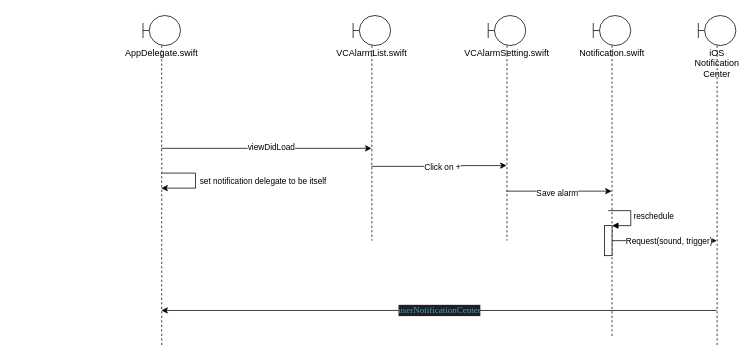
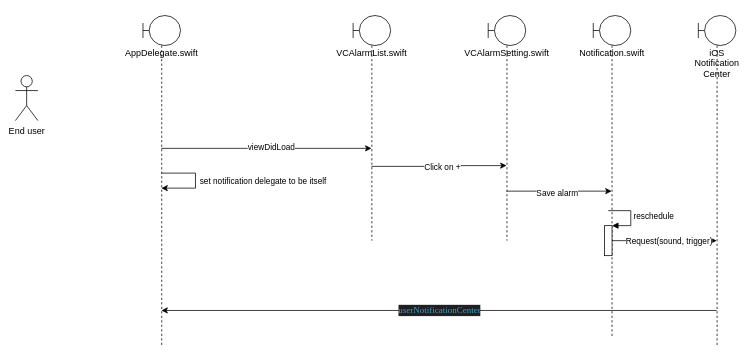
none -> (27, 98)
